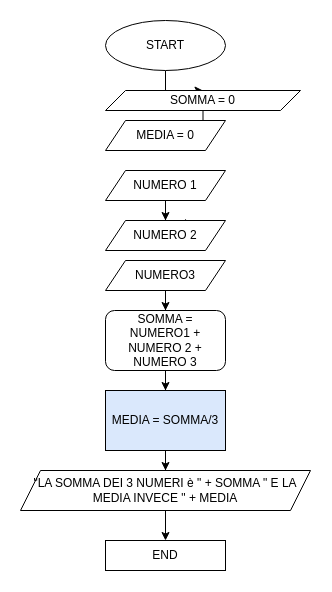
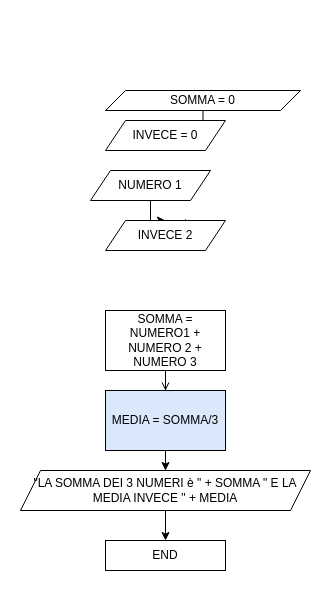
(166, 46) -> none
(166, 81) -> none
(166, 136) -> (166, 136)
(166, 186) -> (151, 186)
(166, 236) -> (166, 236)
(166, 276) -> none
(166, 305) -> none
(166, 341) -> (166, 341)
(166, 382) -> (166, 383)
